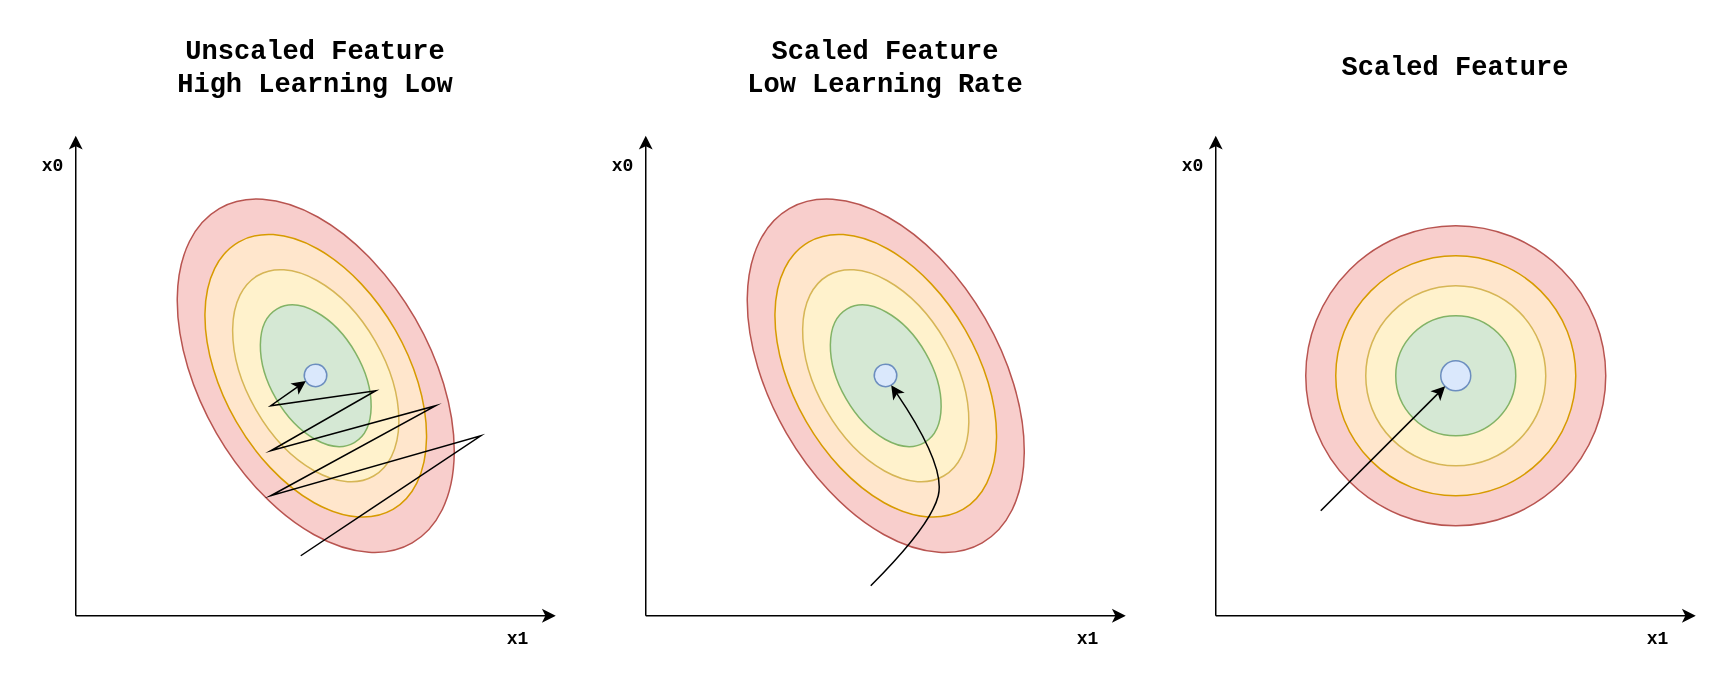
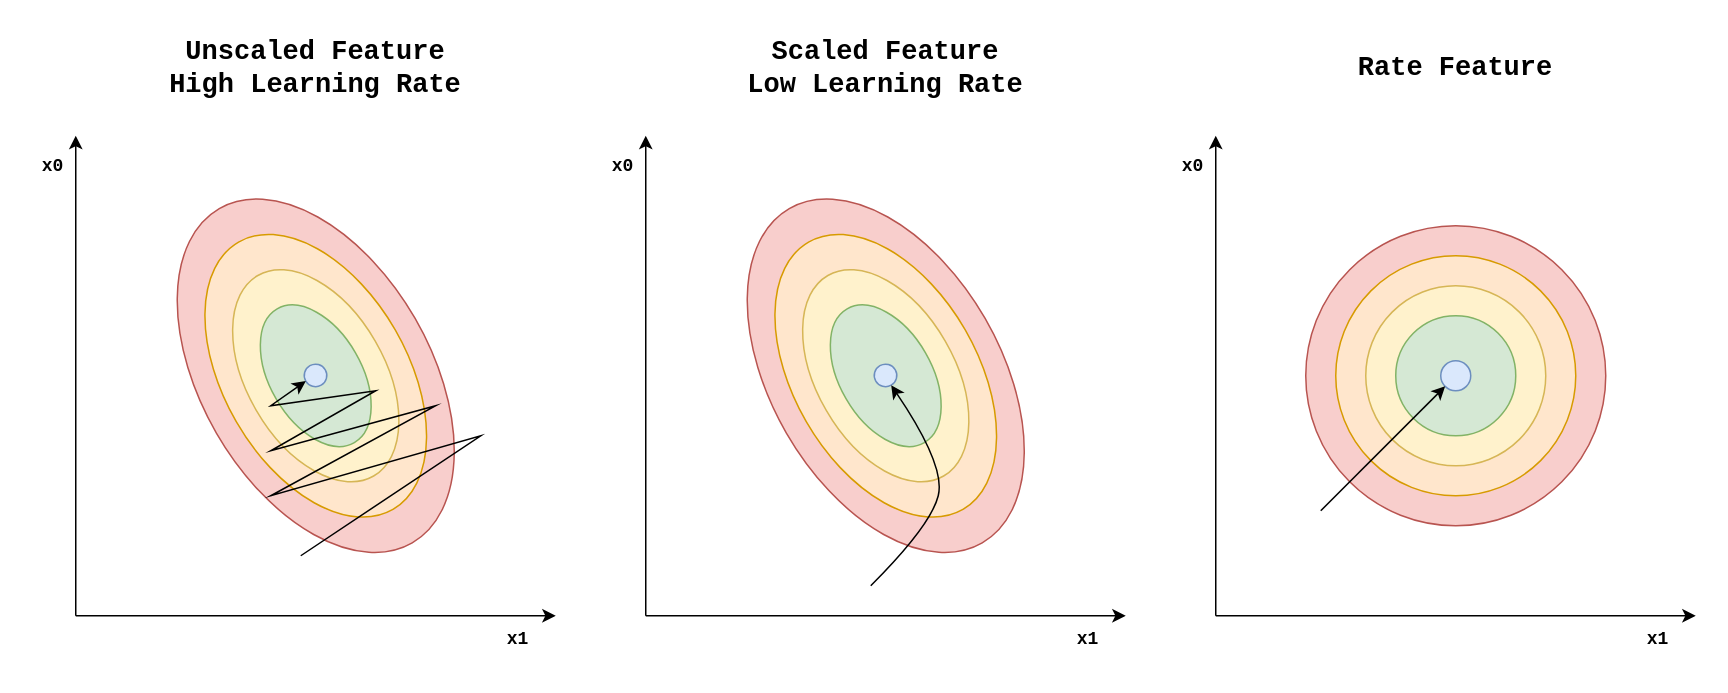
(316, 68) -> (316, 68)
(1456, 68) -> (1456, 68)
